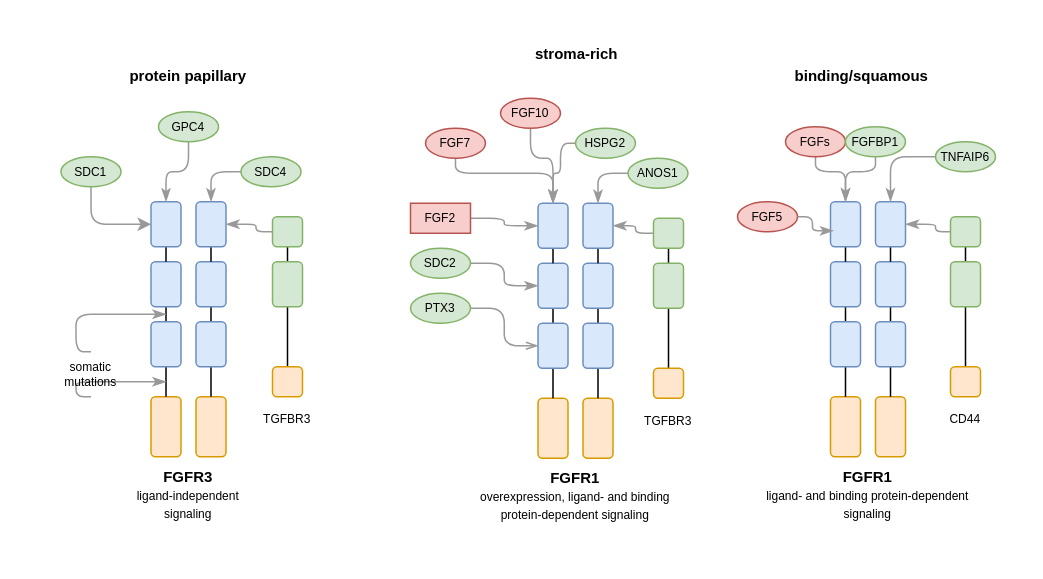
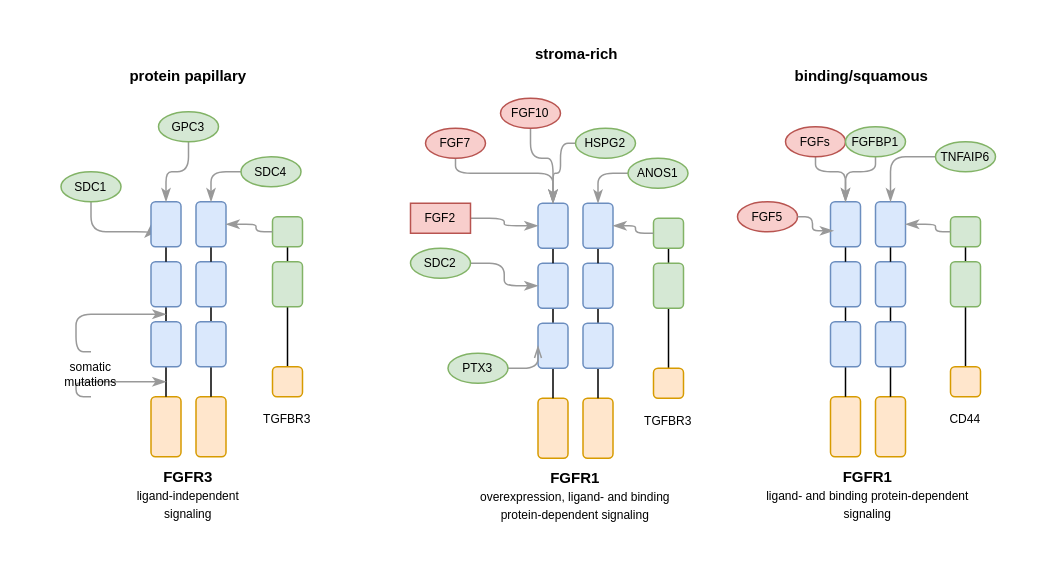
(188, 127) -> (188, 127)
(91, 172) -> (91, 187)
(440, 308) -> (478, 368)
